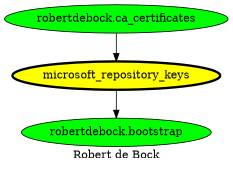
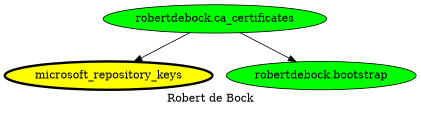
(116, 100) -> (265, 45)
